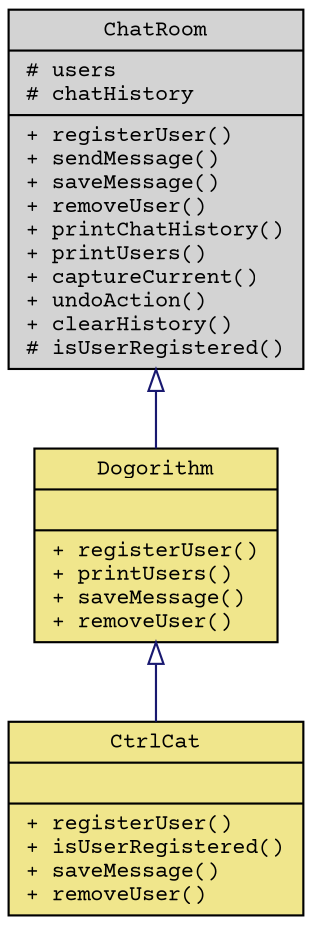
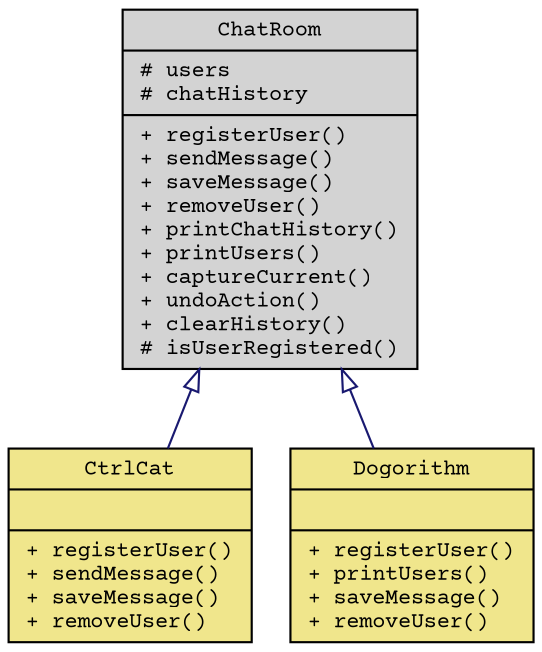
(156, 693) -> (180, 419)
(156, 847) -> (124, 573)
